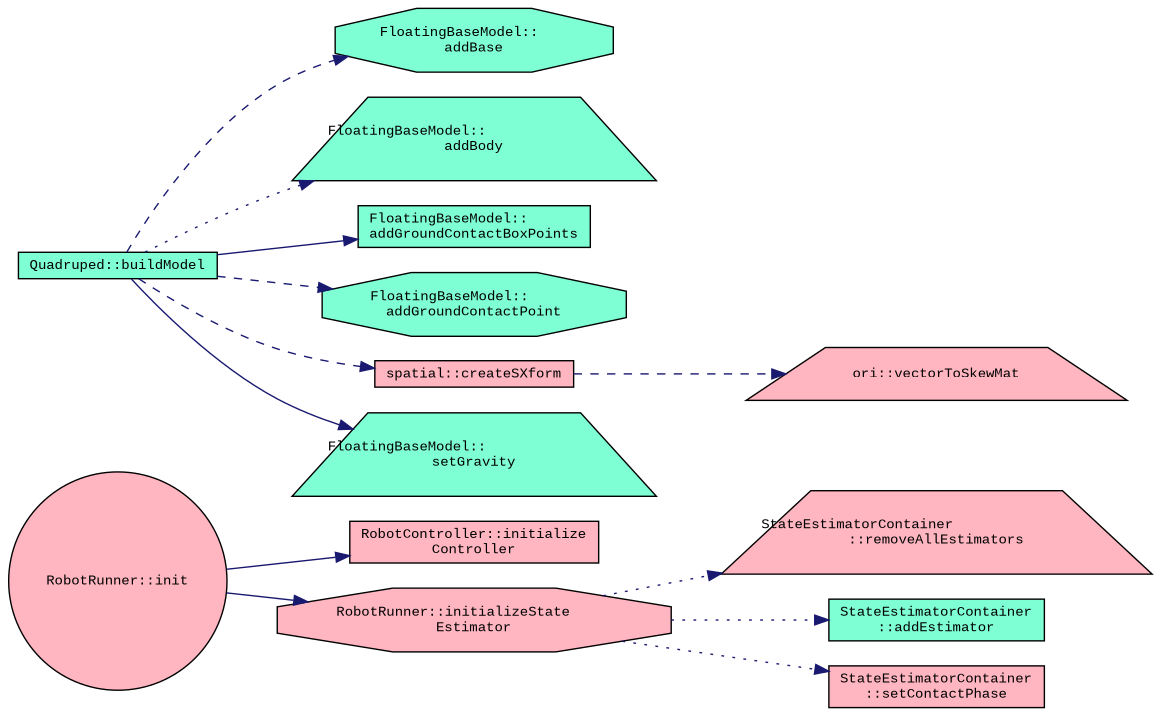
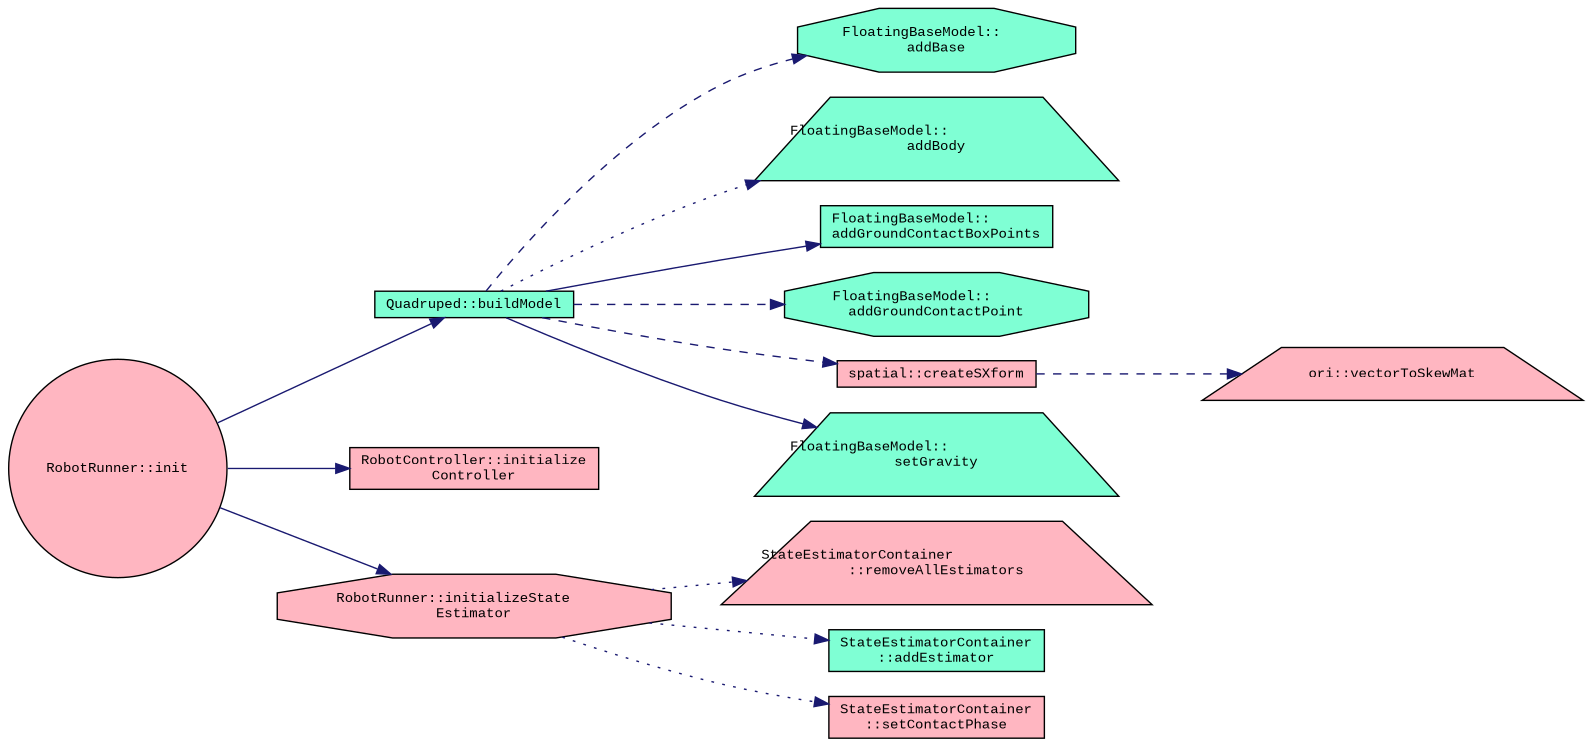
none -> (325, 373)
